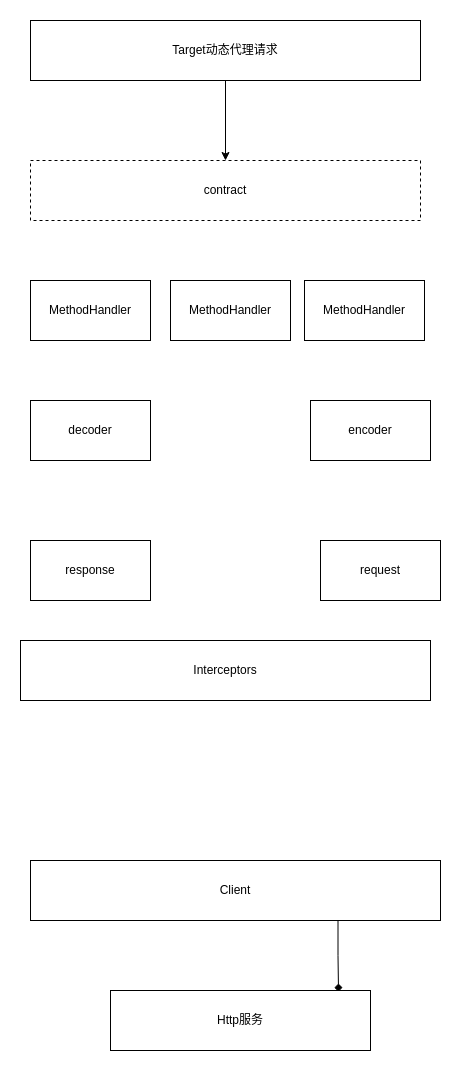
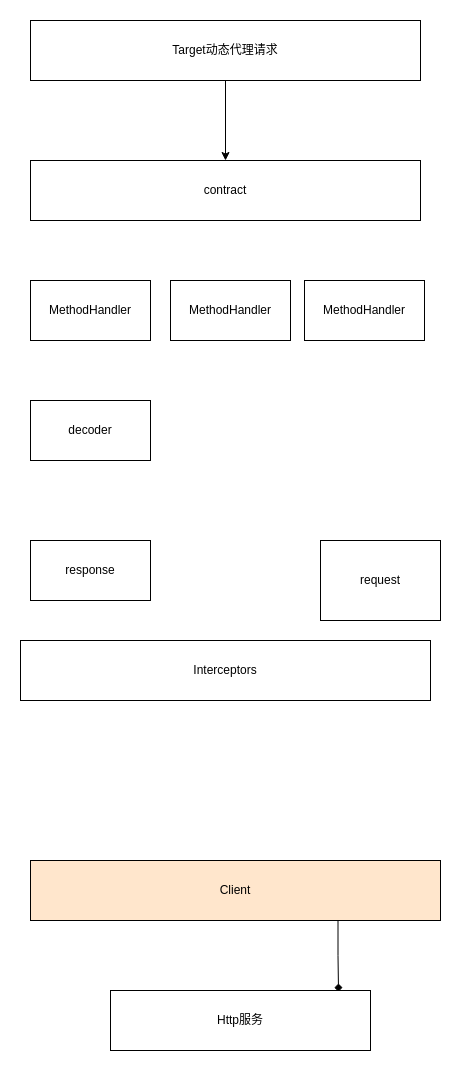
(226, 191) -> (226, 191)
(371, 431) -> none
(381, 571) -> (381, 581)
(236, 891) -> (236, 891)
